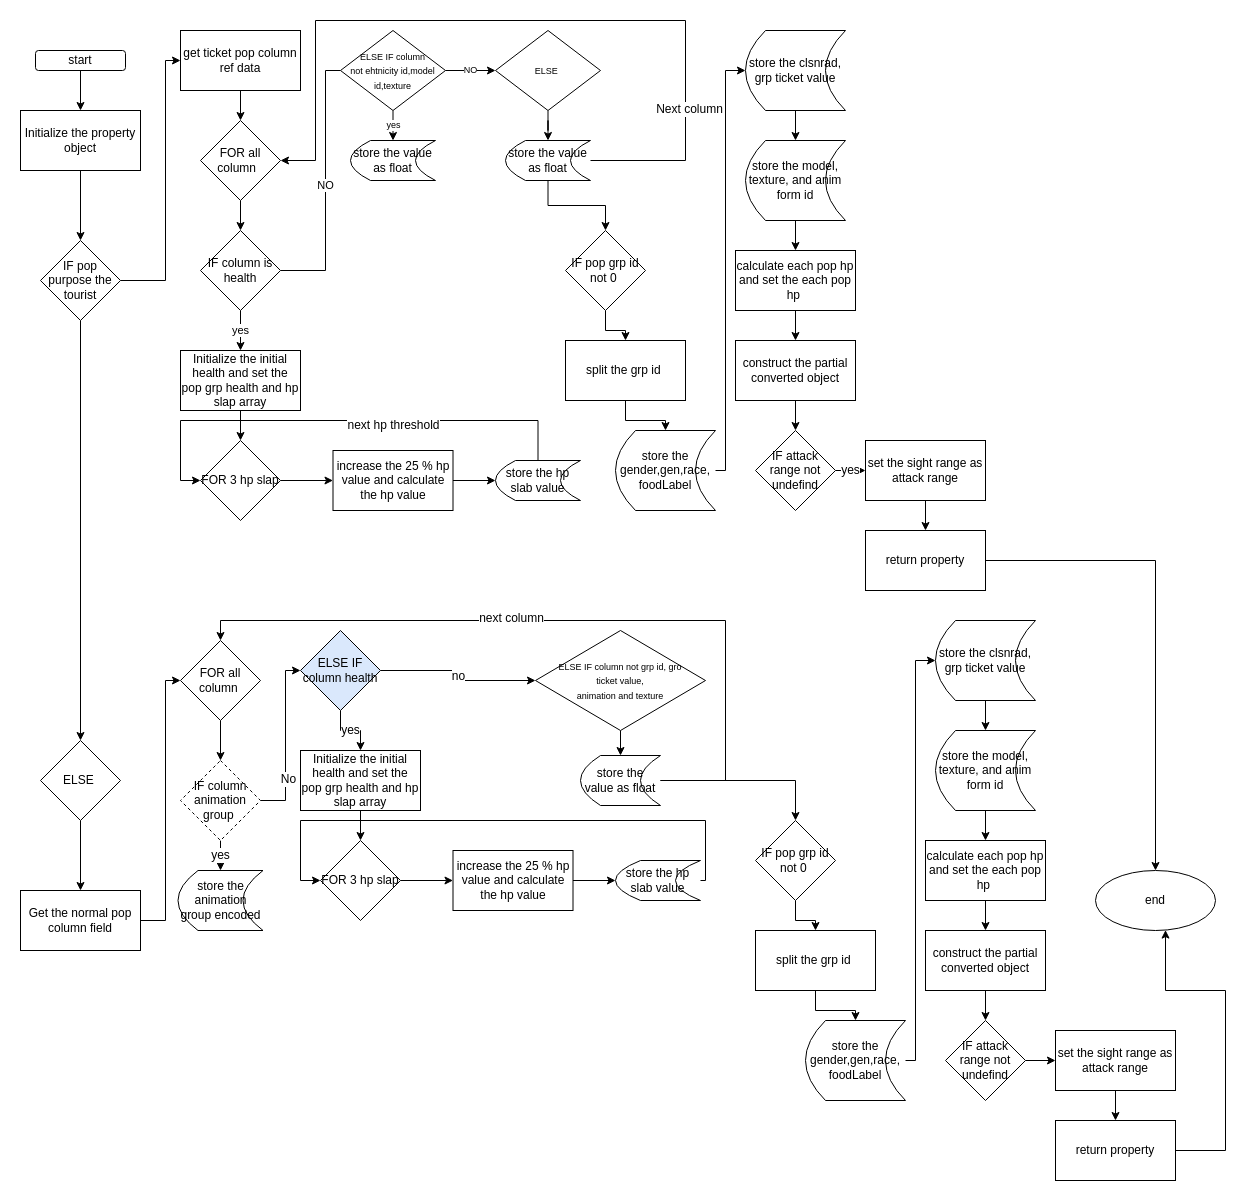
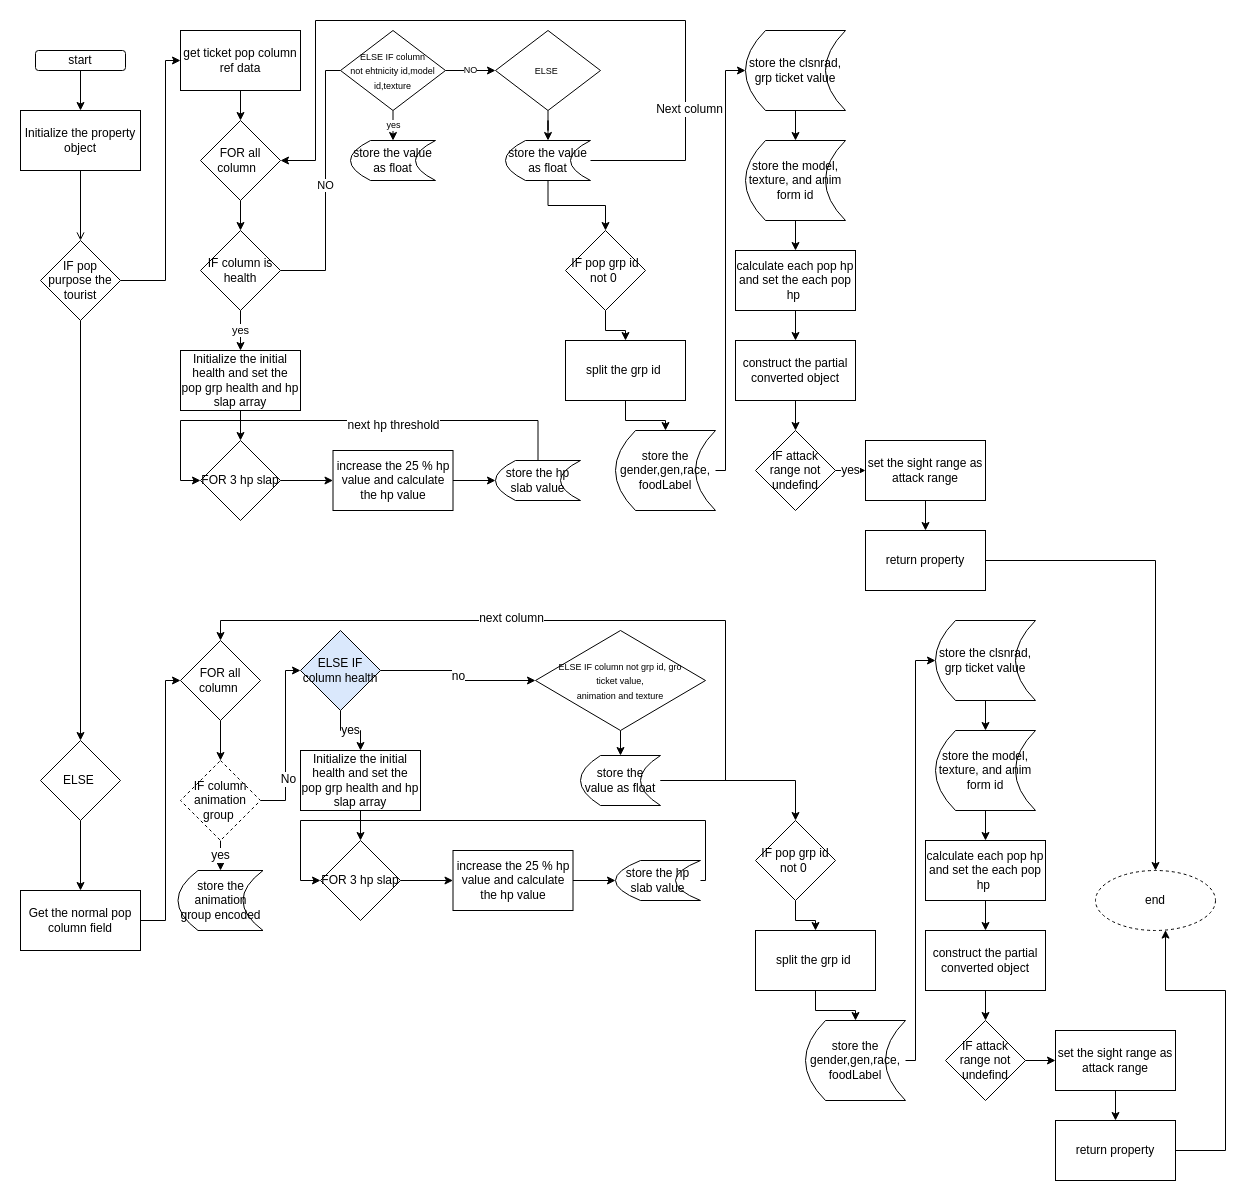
(81, 232) -> (81, 234)
(1156, 901) -> (1156, 901)
